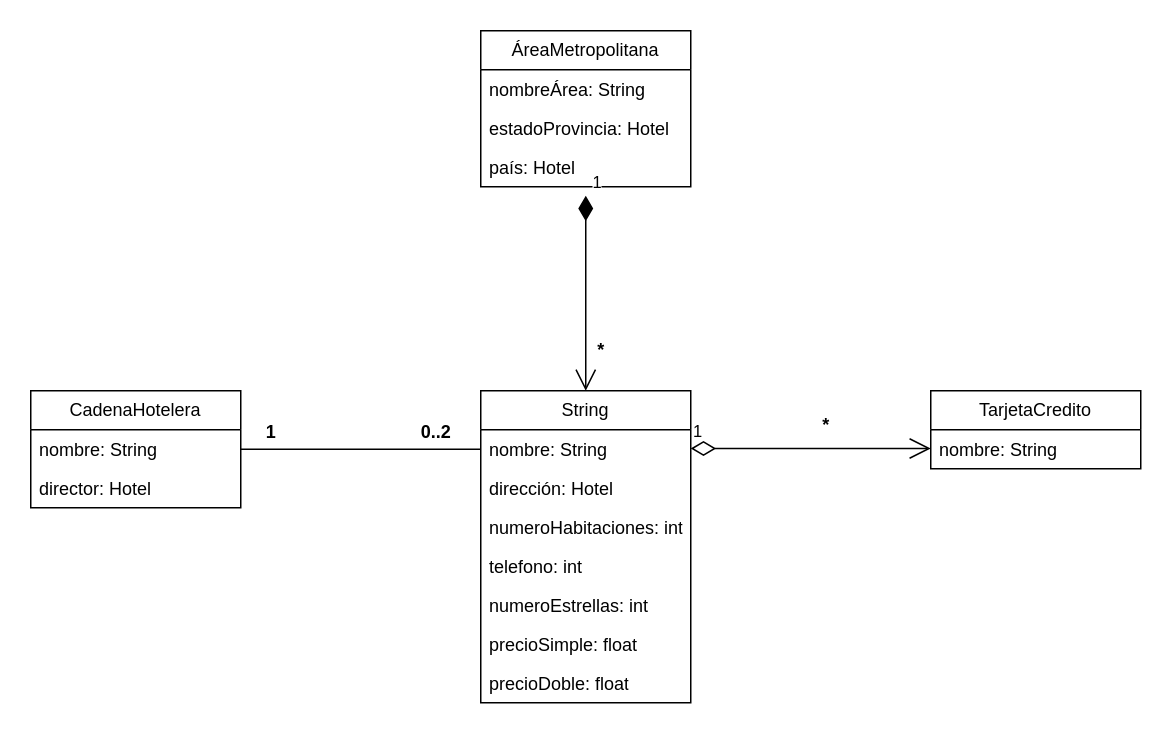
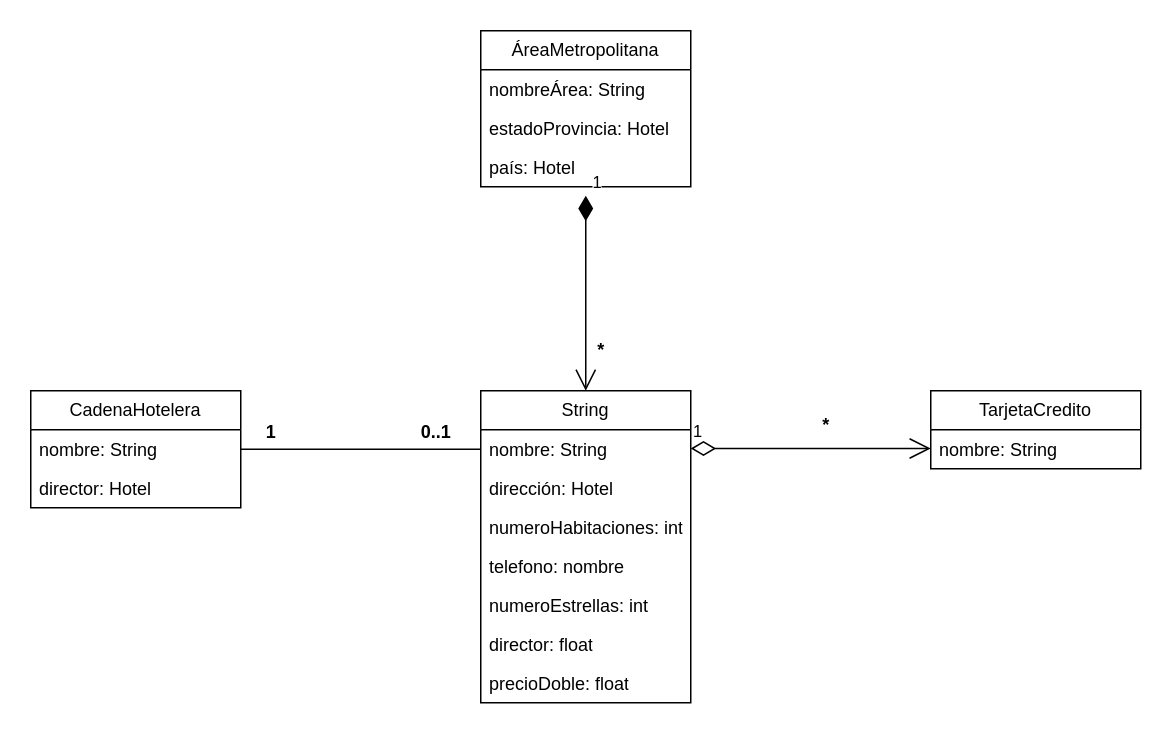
(437, 433) -> (437, 433)
(546, 568) -> (563, 568)
(571, 646) -> (556, 646)
